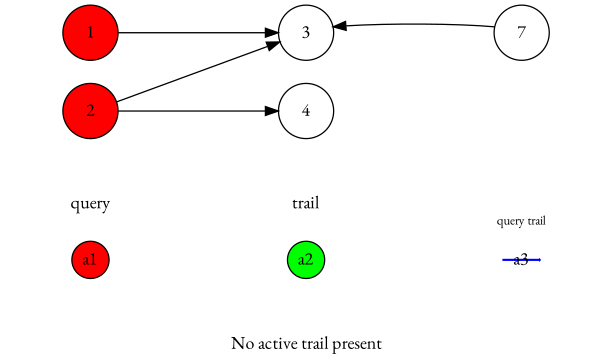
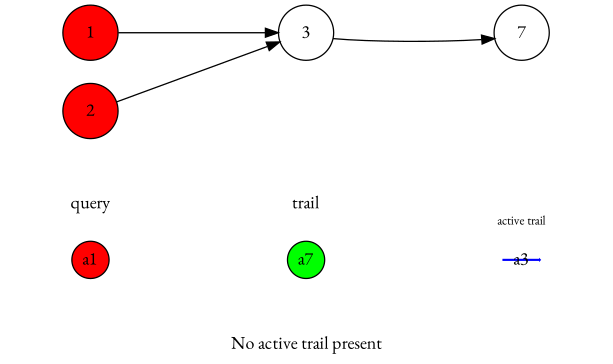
(420, 24) -> (407, 41)
(306, 111) -> none
(522, 221) -> (522, 221)
(306, 260) -> (306, 260)
